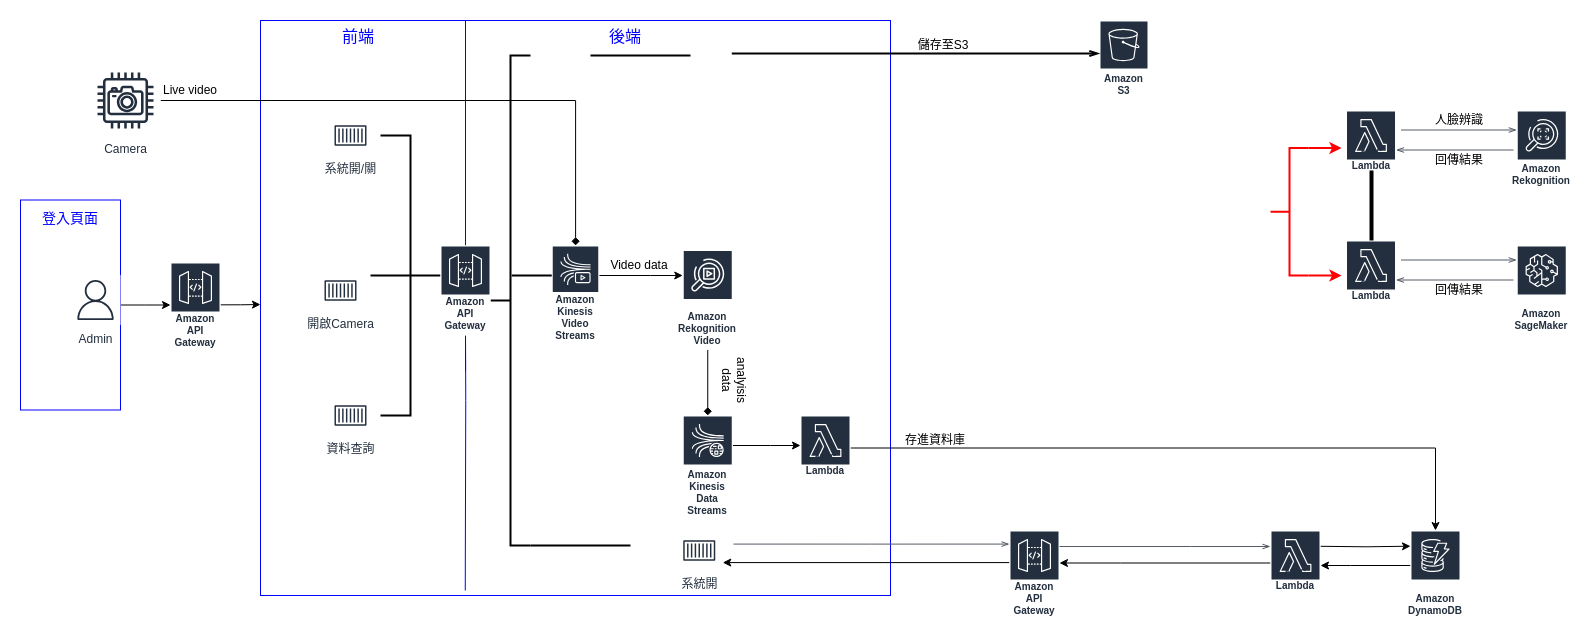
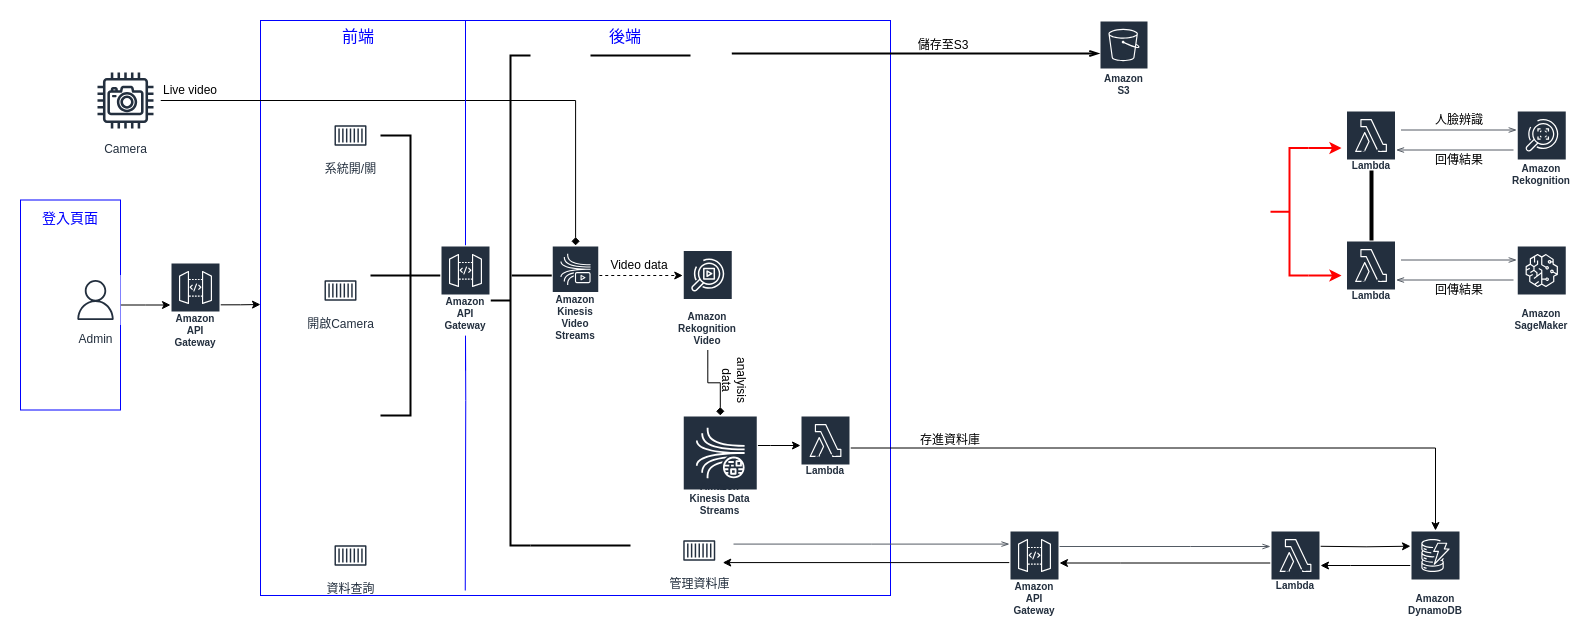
(637, 276) -> (637, 276)
(351, 416) -> (351, 556)
(936, 441) -> (951, 441)
(708, 468) -> (720, 468)
(700, 585) -> (700, 585)
